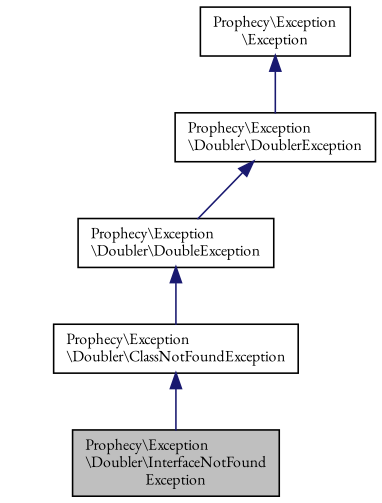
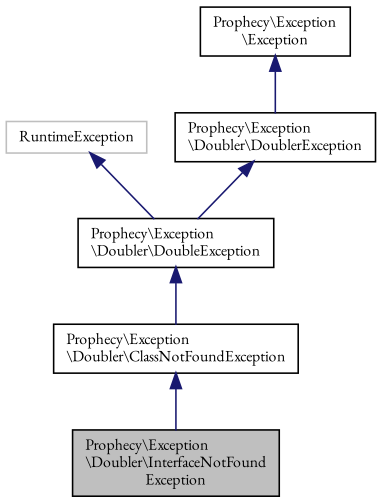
none -> (77, 137)
